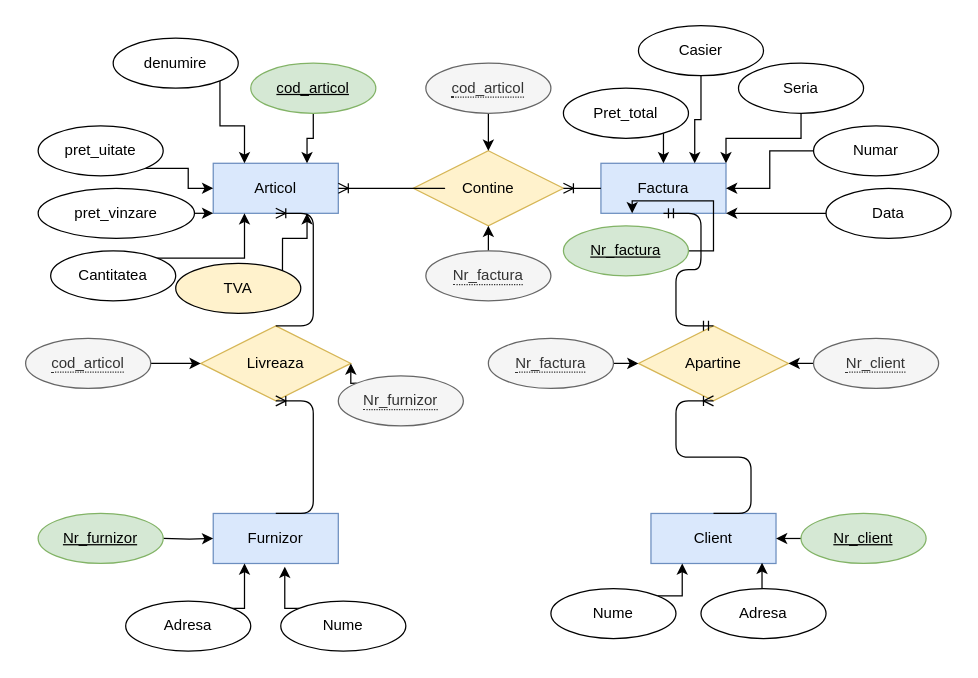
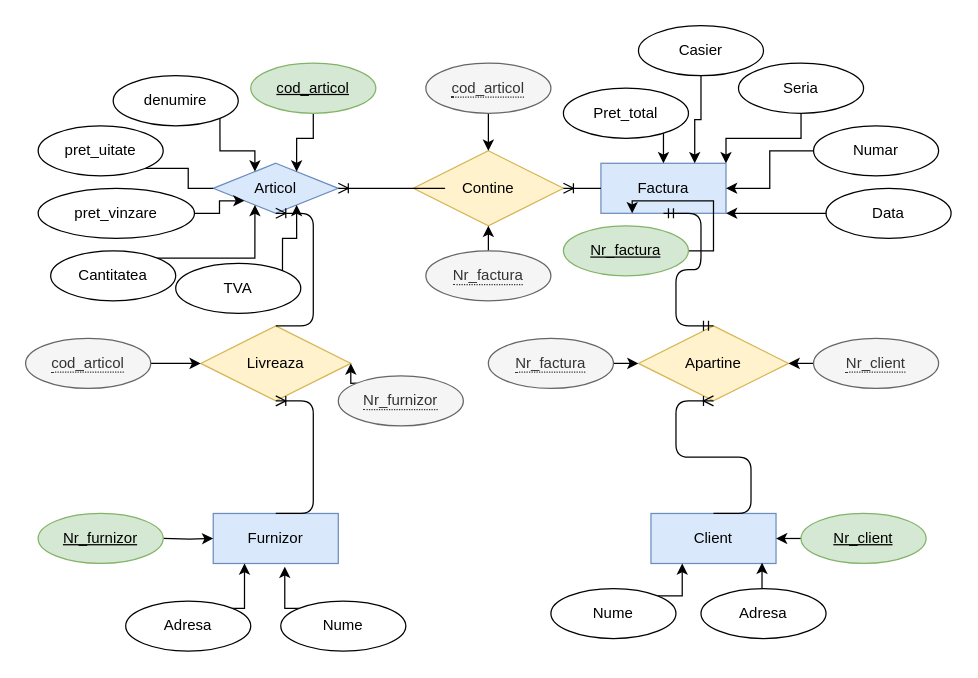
(176, 63) -> (176, 101)
(203, 188) -> (207, 188)
(276, 188) -> (276, 188)
(238, 288) -> (238, 288)
